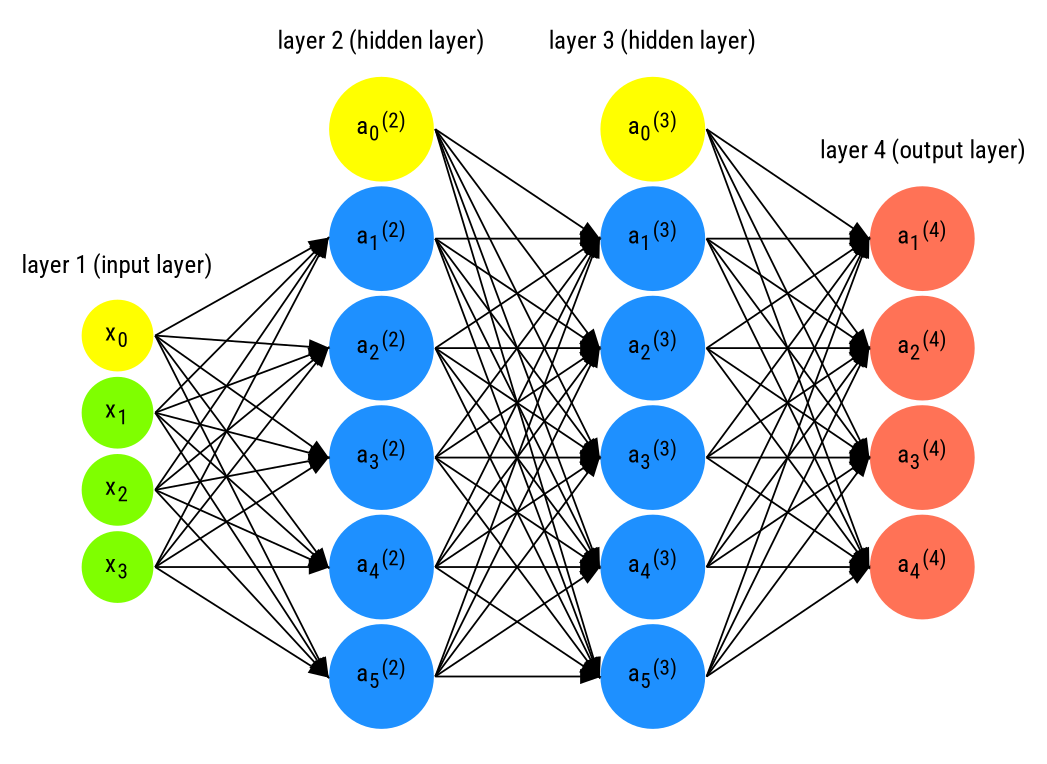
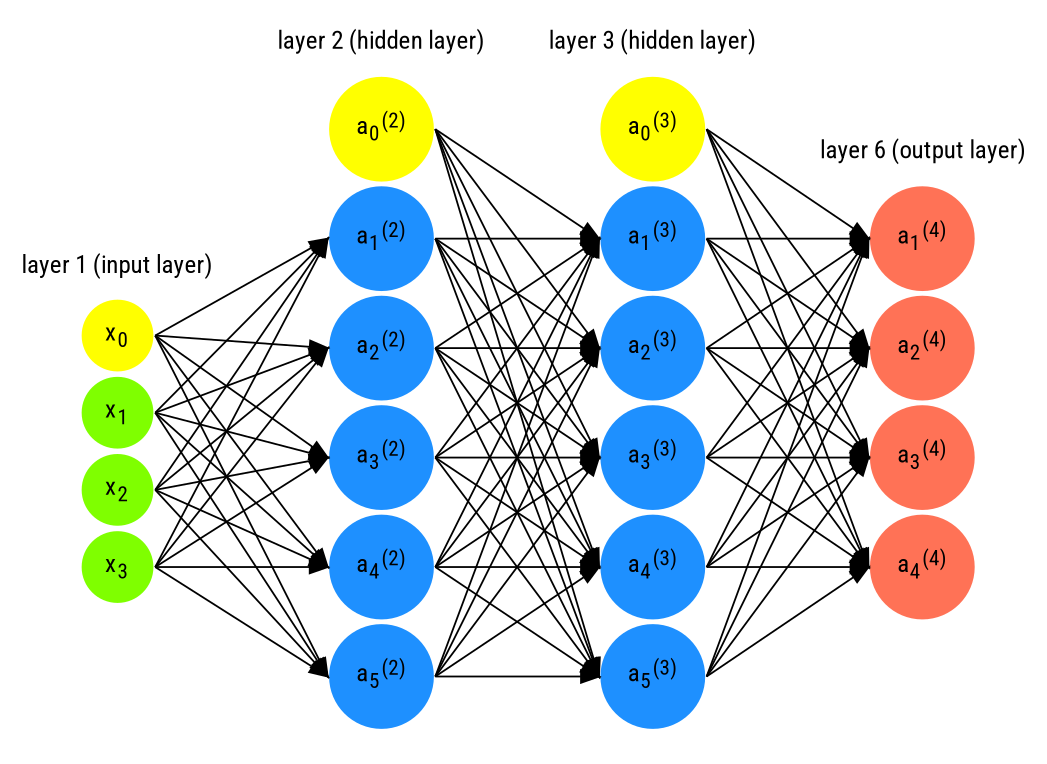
(923, 152) -> (923, 152)
